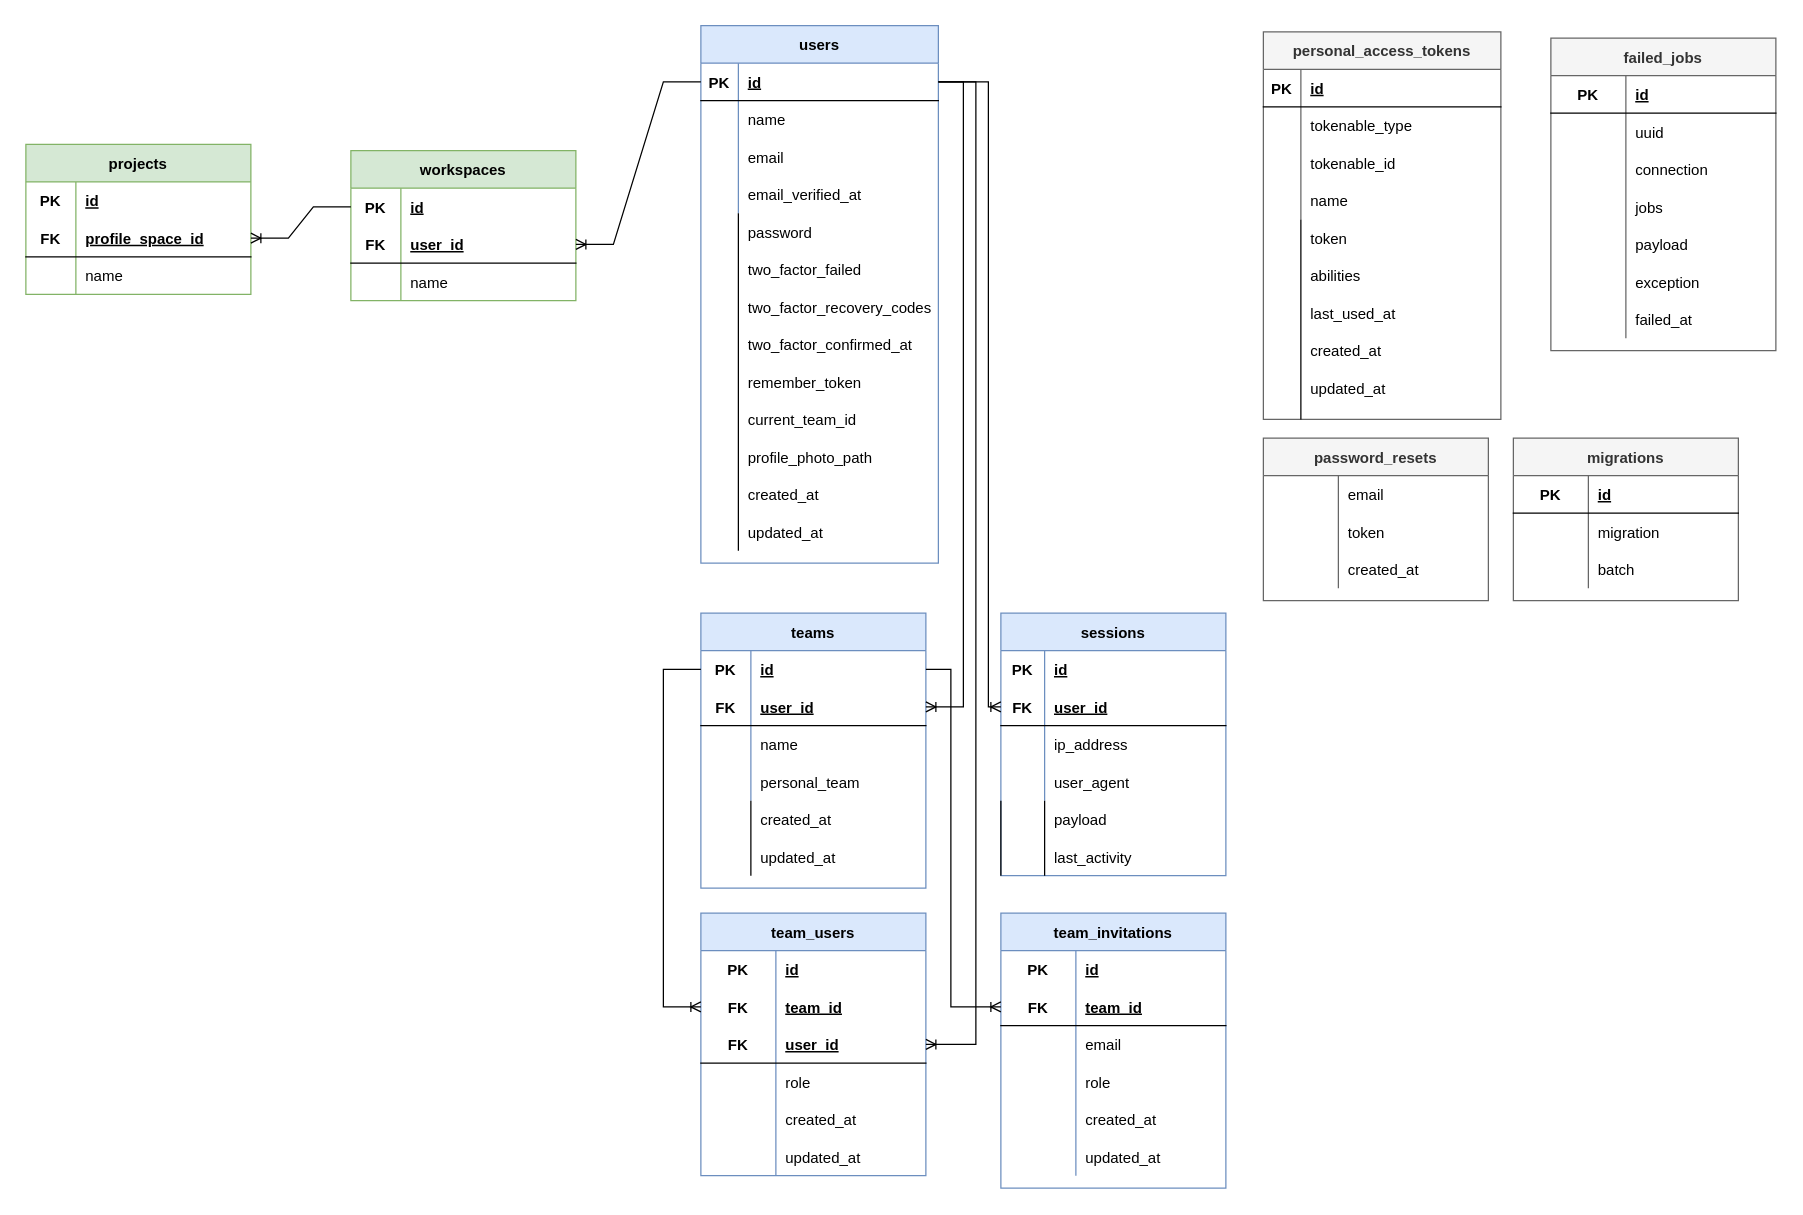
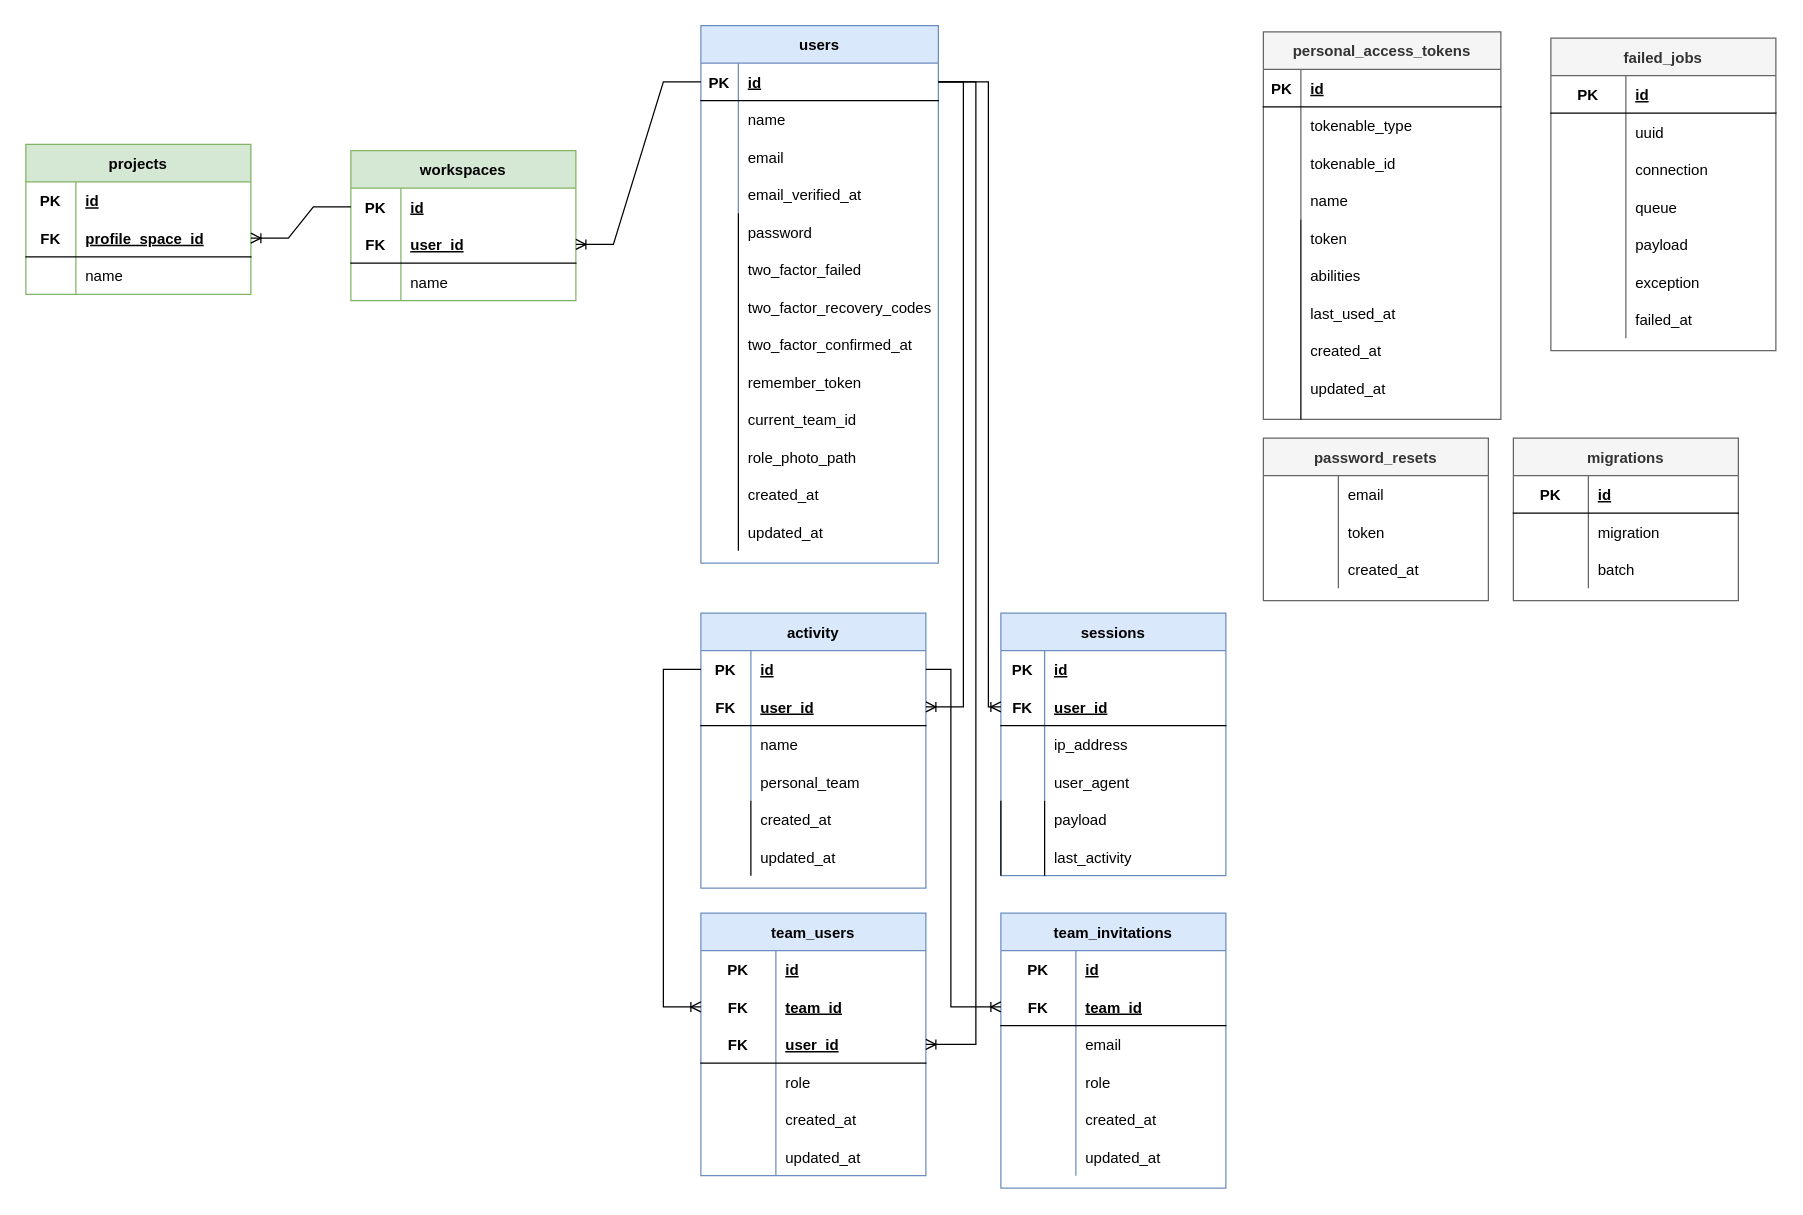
(1652, 208) -> (1656, 208)
(819, 458) -> (809, 458)
(813, 633) -> (813, 633)
